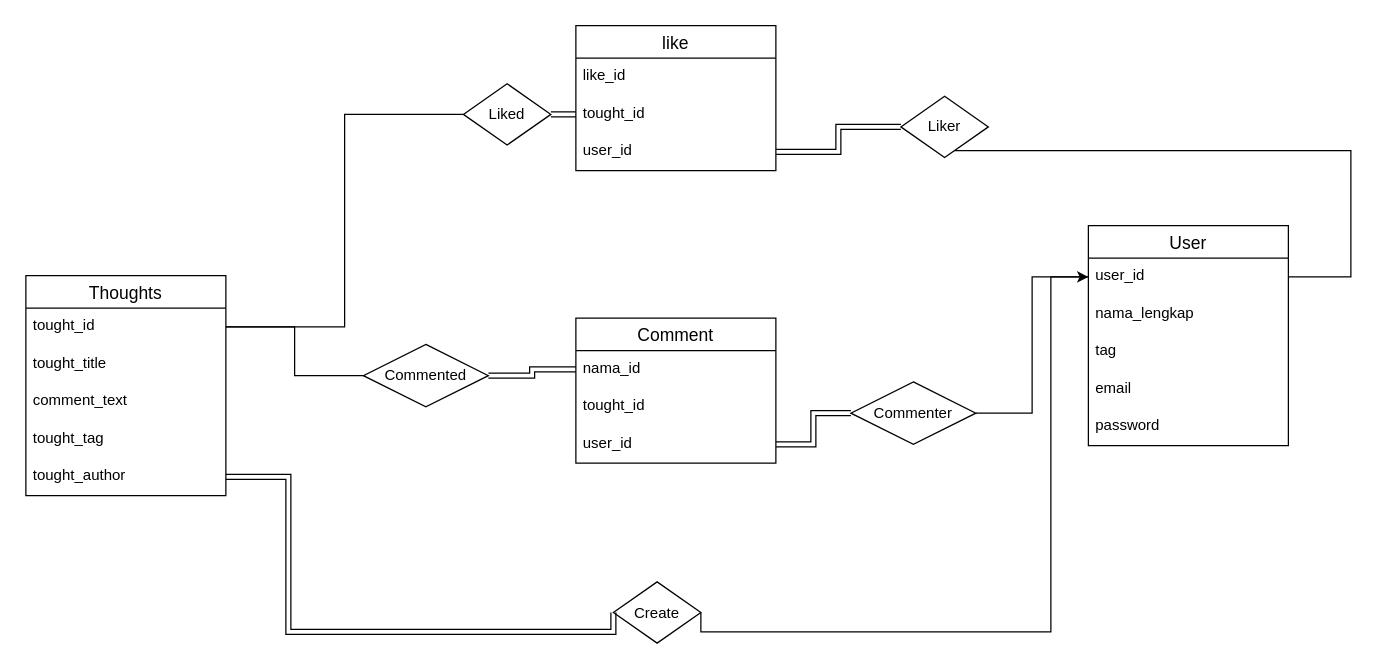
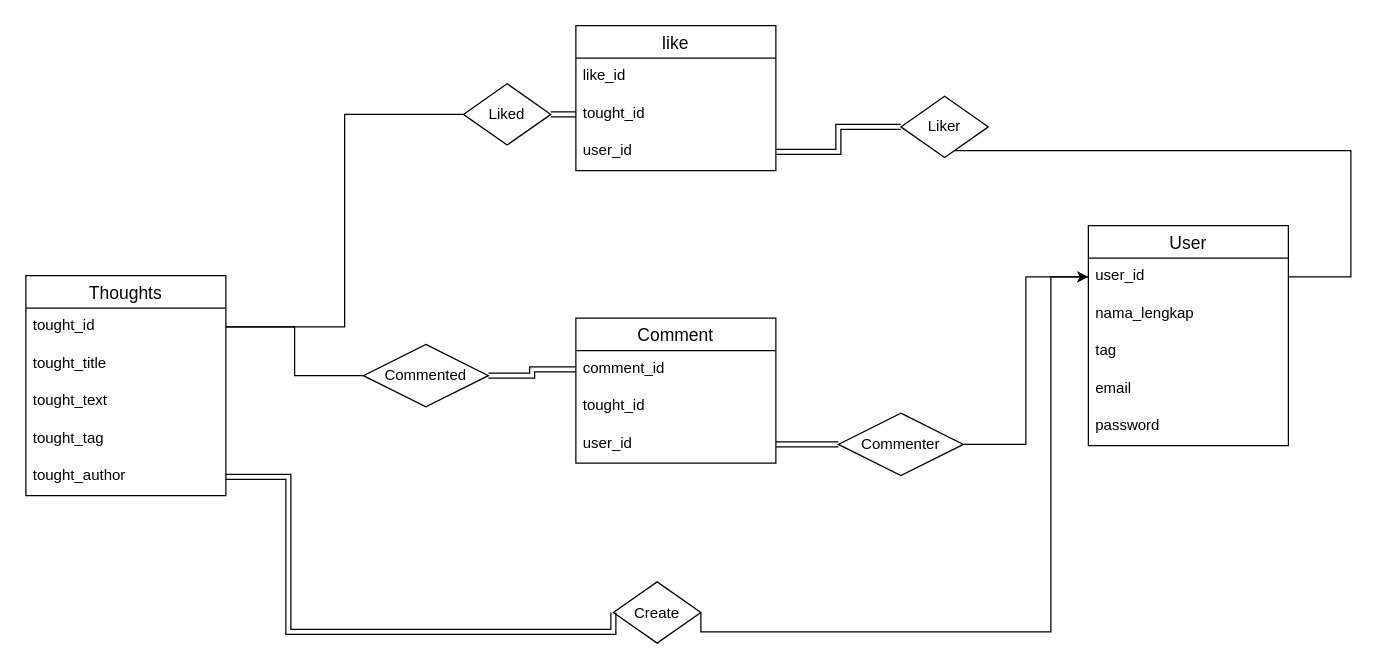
(610, 368) -> (623, 368)
(83, 400) -> (79, 400)
(913, 413) -> (901, 444)
